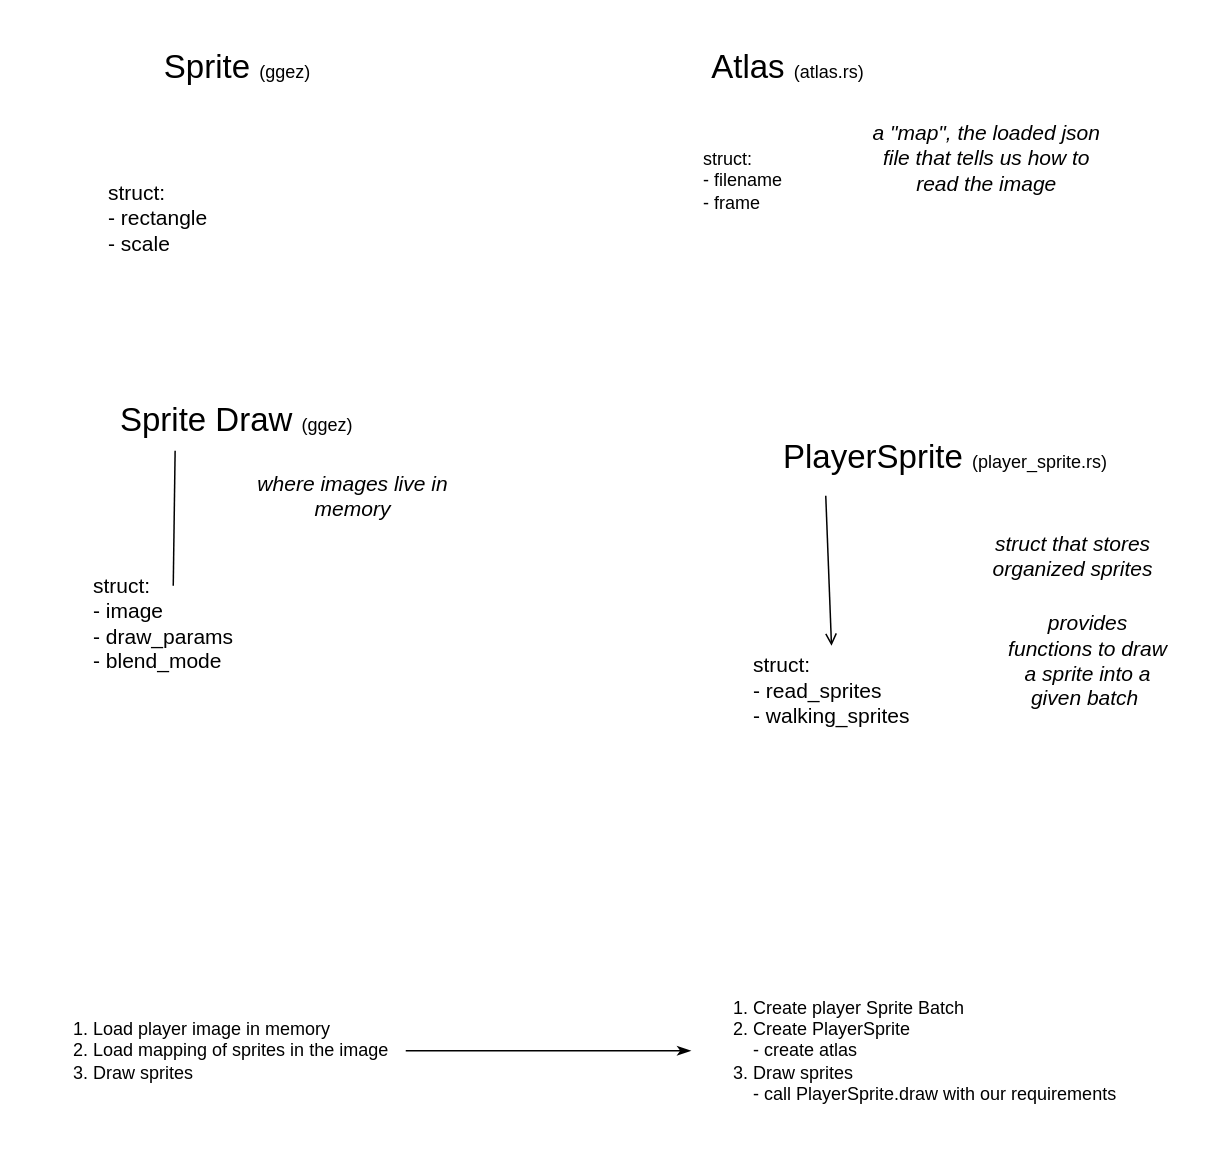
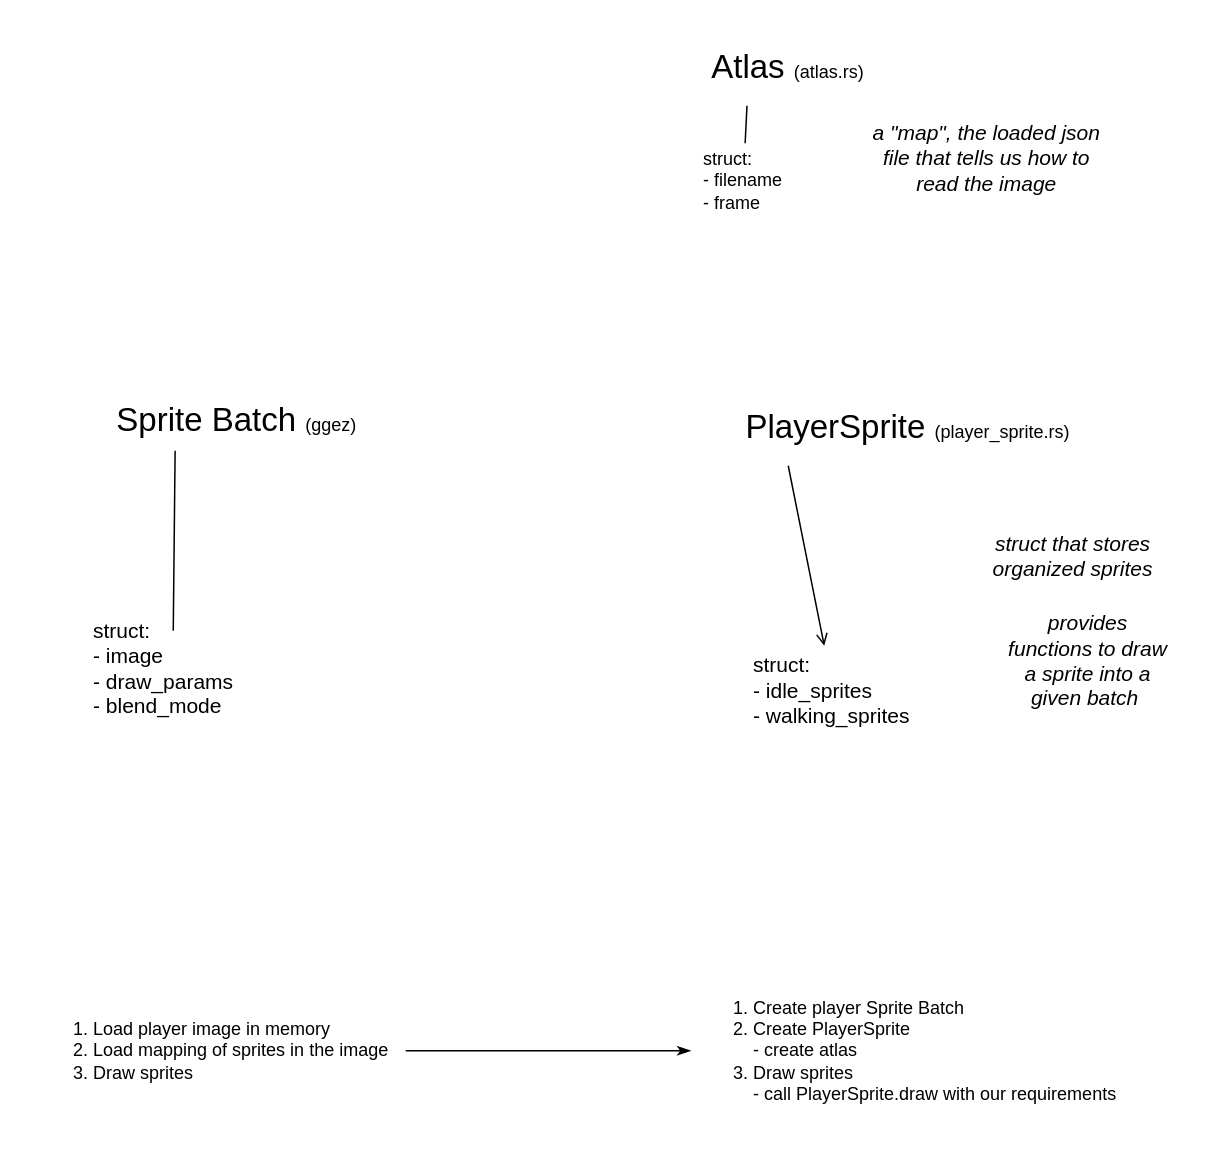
(237, 68) -> none
none -> (746, 124)
(188, 218) -> none
(237, 421) -> (237, 421)
(946, 458) -> (908, 428)
(353, 496) -> none
(173, 623) -> (173, 668)
(835, 691) -> (835, 691)
